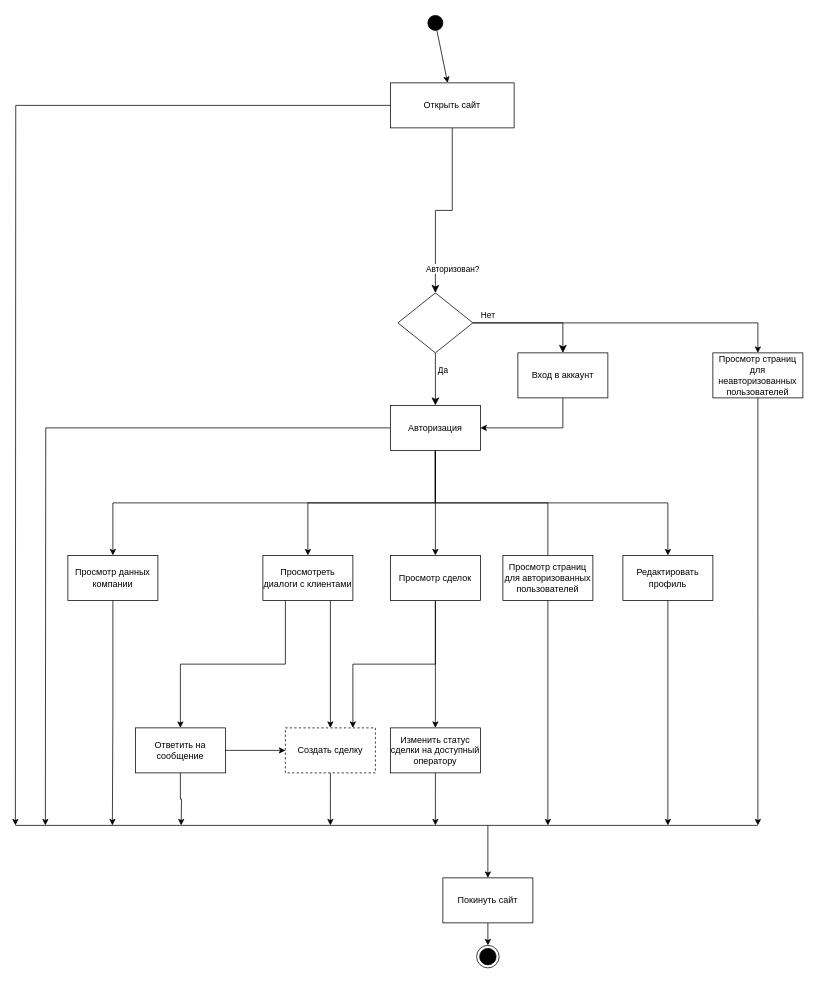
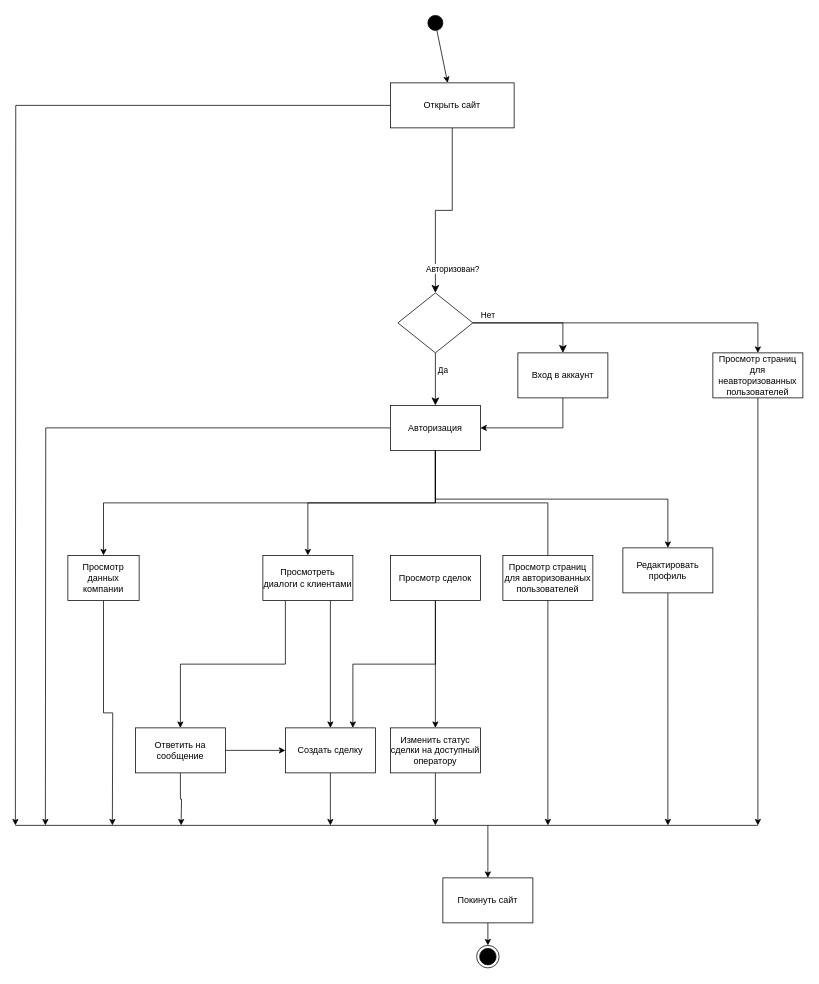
(435, 528) -> none
(113, 578) -> (104, 578)
(668, 578) -> (668, 570)
(330, 750) -> (330, 750)
